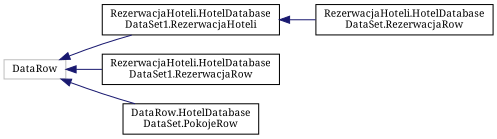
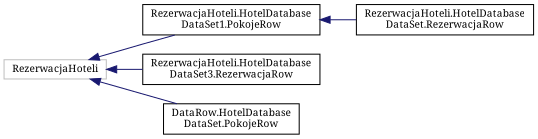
(191, 20) -> (231, 20)
(35, 69) -> (55, 69)
(191, 69) -> (231, 69)
